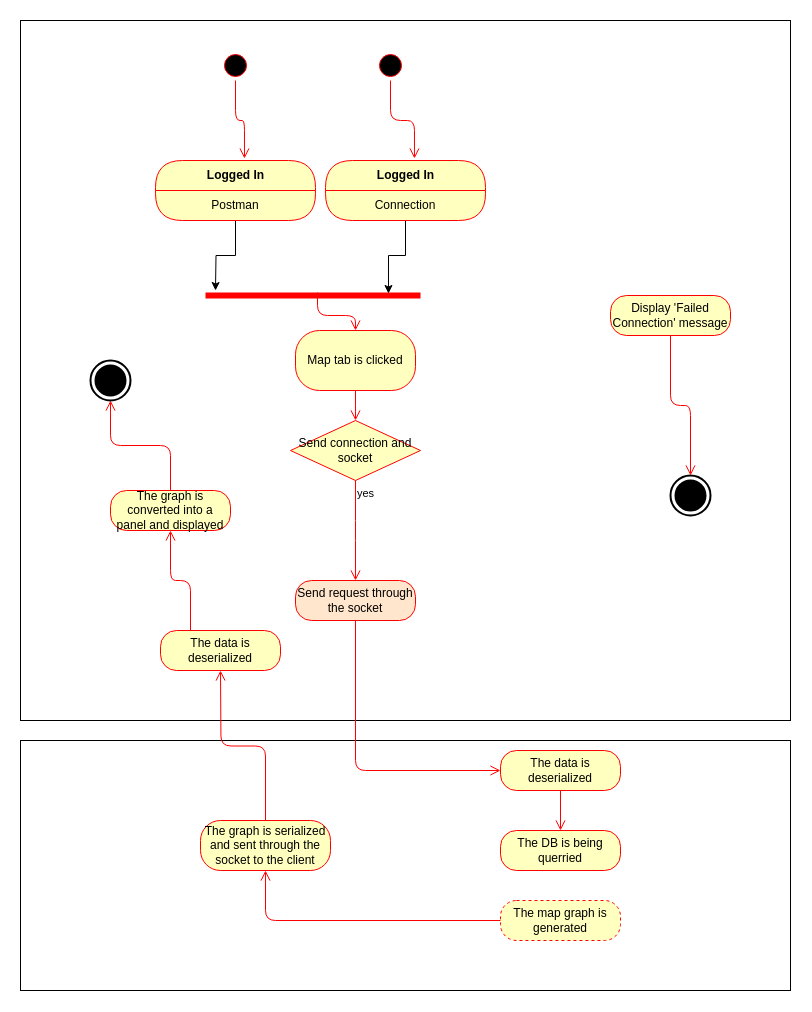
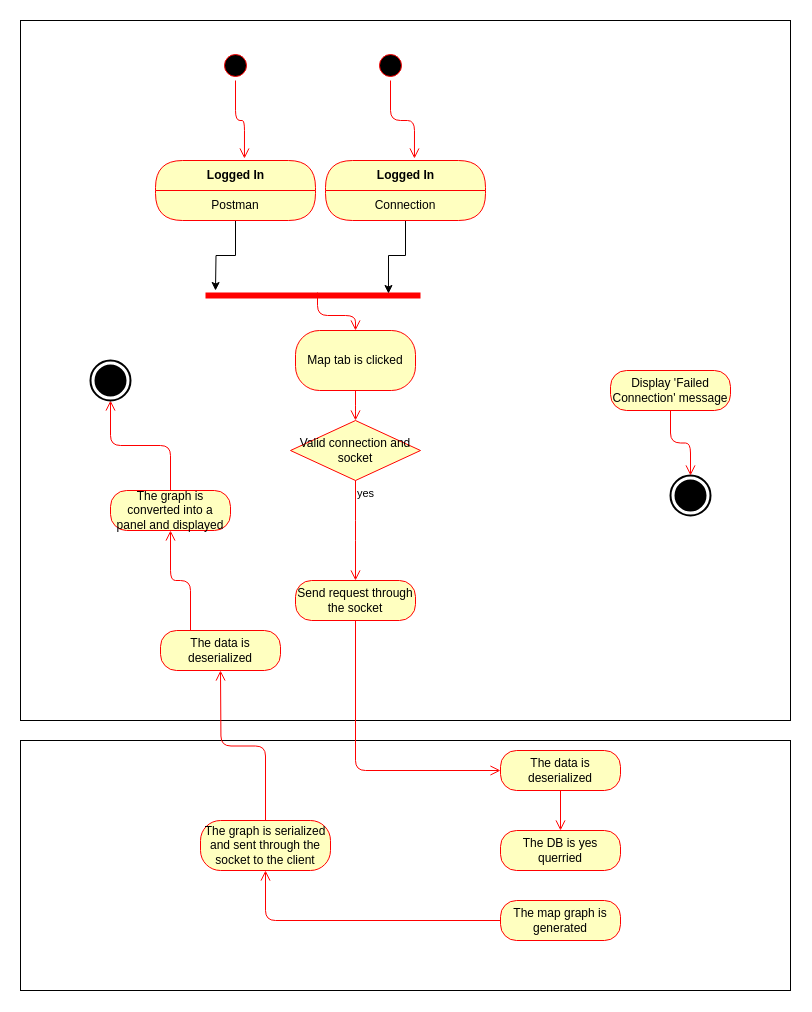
(671, 316) -> (671, 391)
(356, 451) -> (356, 451)
(356, 601) -> (356, 601)
(561, 851) -> (561, 851)
(561, 921) -> (561, 921)
